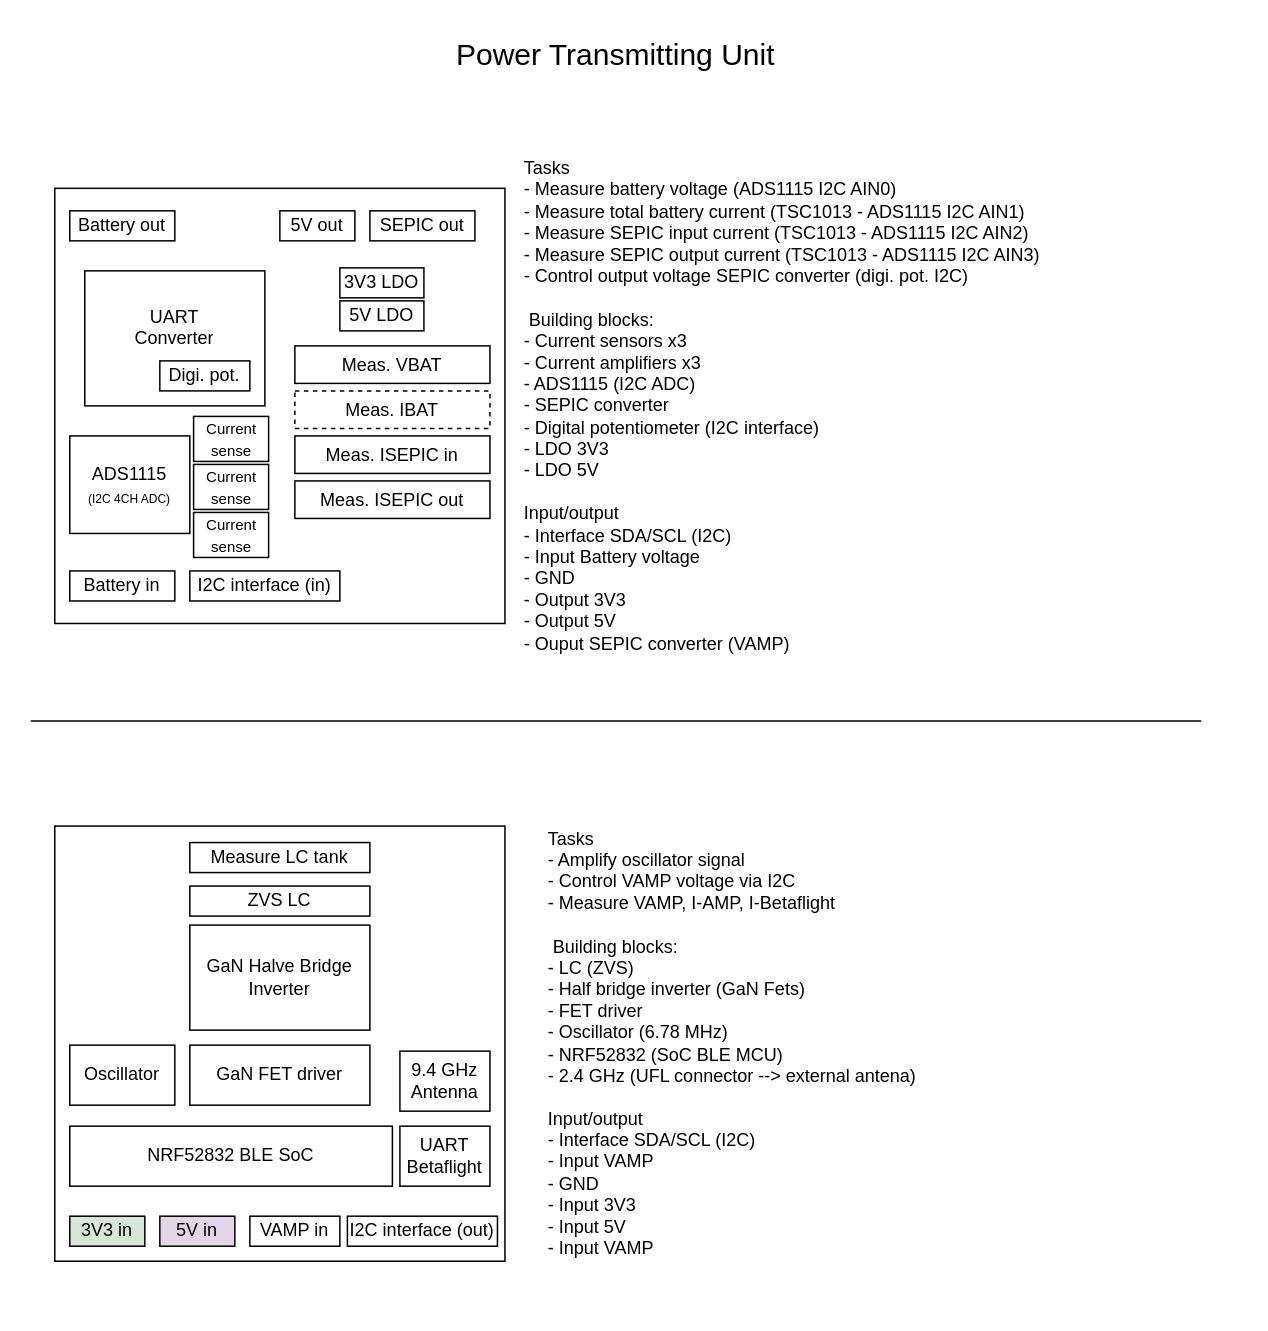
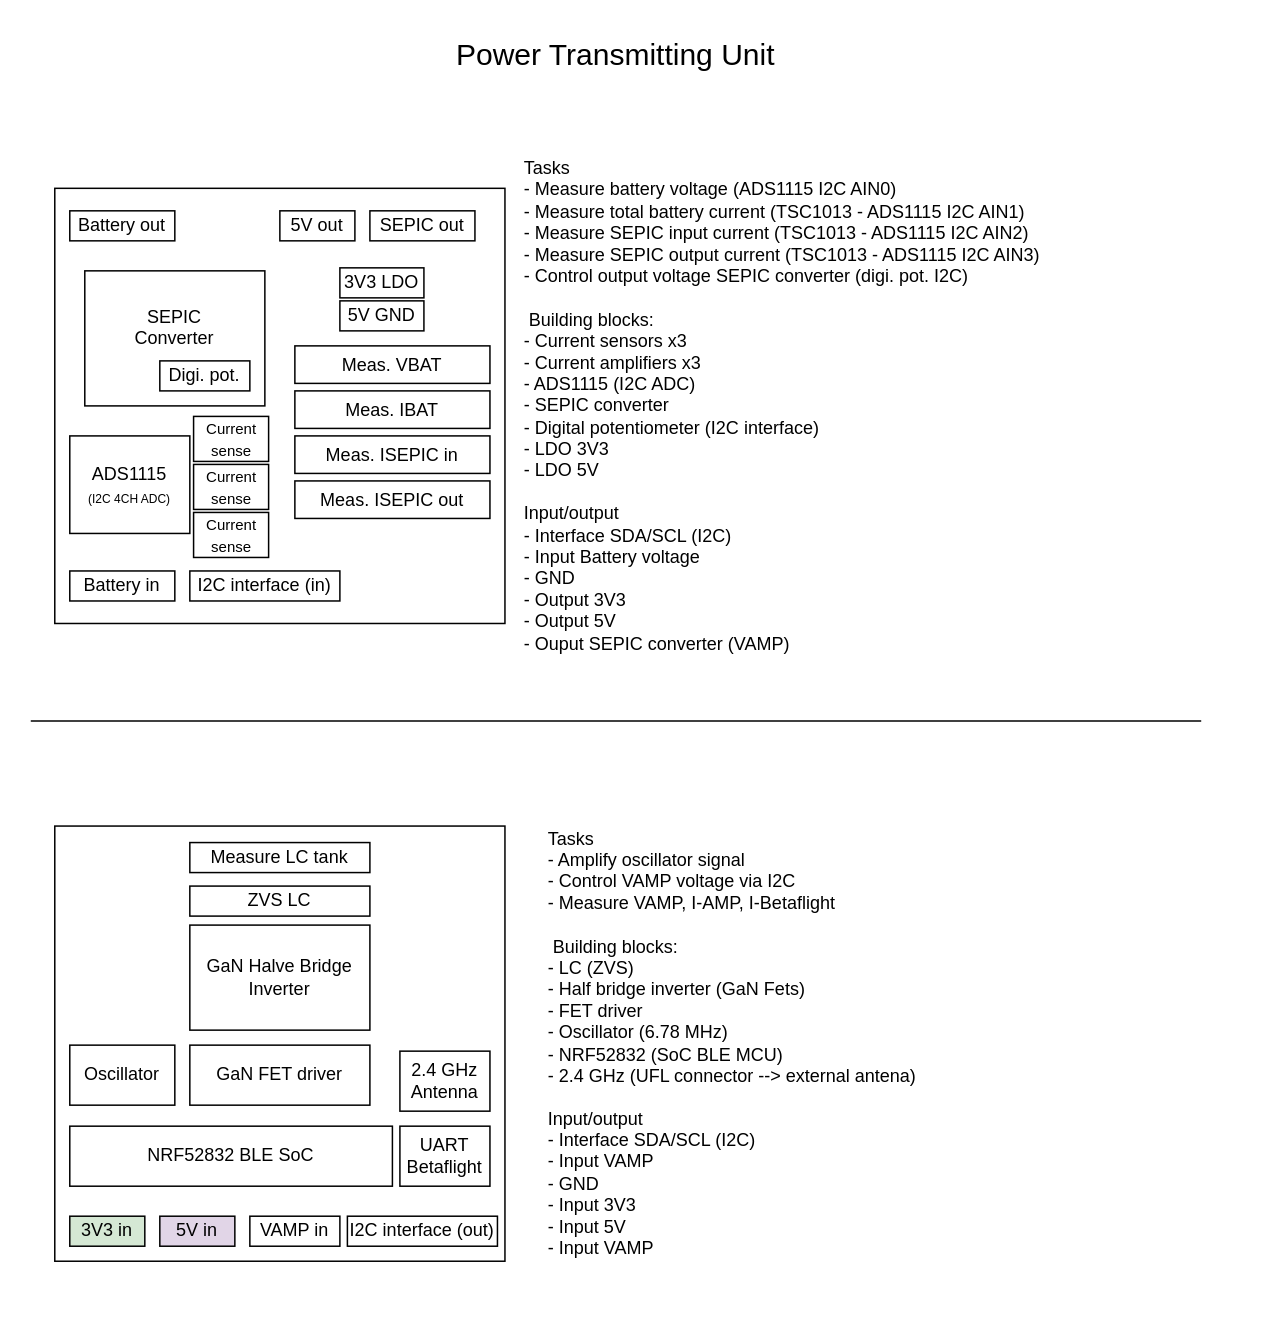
(382, 316) -> (382, 316)
(175, 338) -> (175, 338)
(392, 410) -> (392, 410)
(445, 1081) -> (445, 1081)
